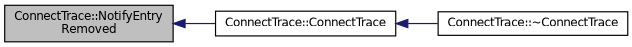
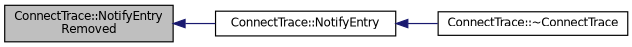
(306, 24) -> (306, 24)
